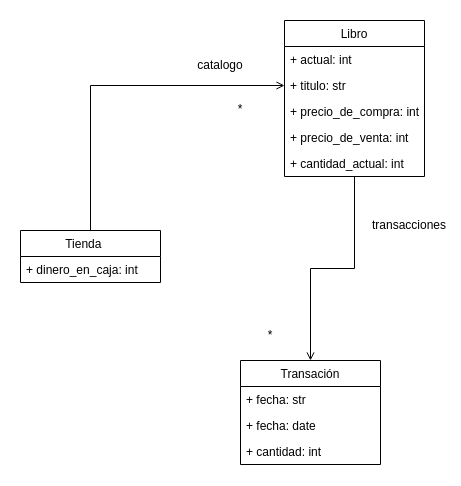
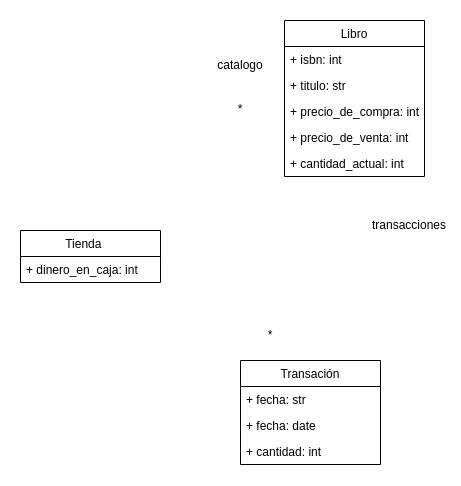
(326, 60) -> (319, 60)
(221, 66) -> (241, 66)
(115, 86) -> none
(335, 269) -> none
